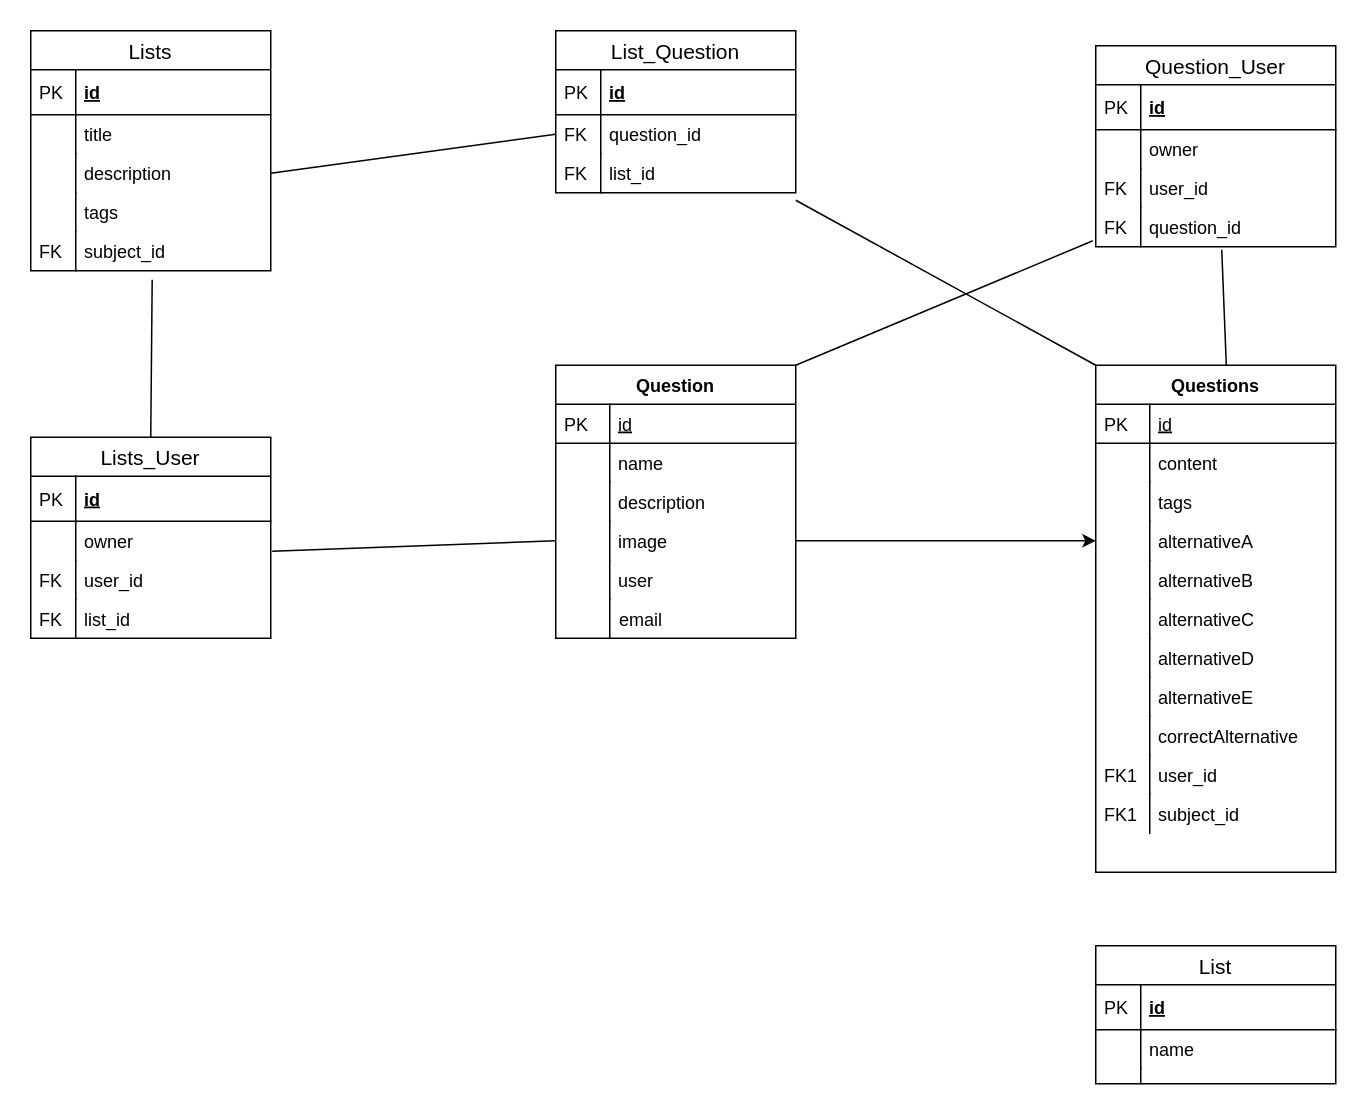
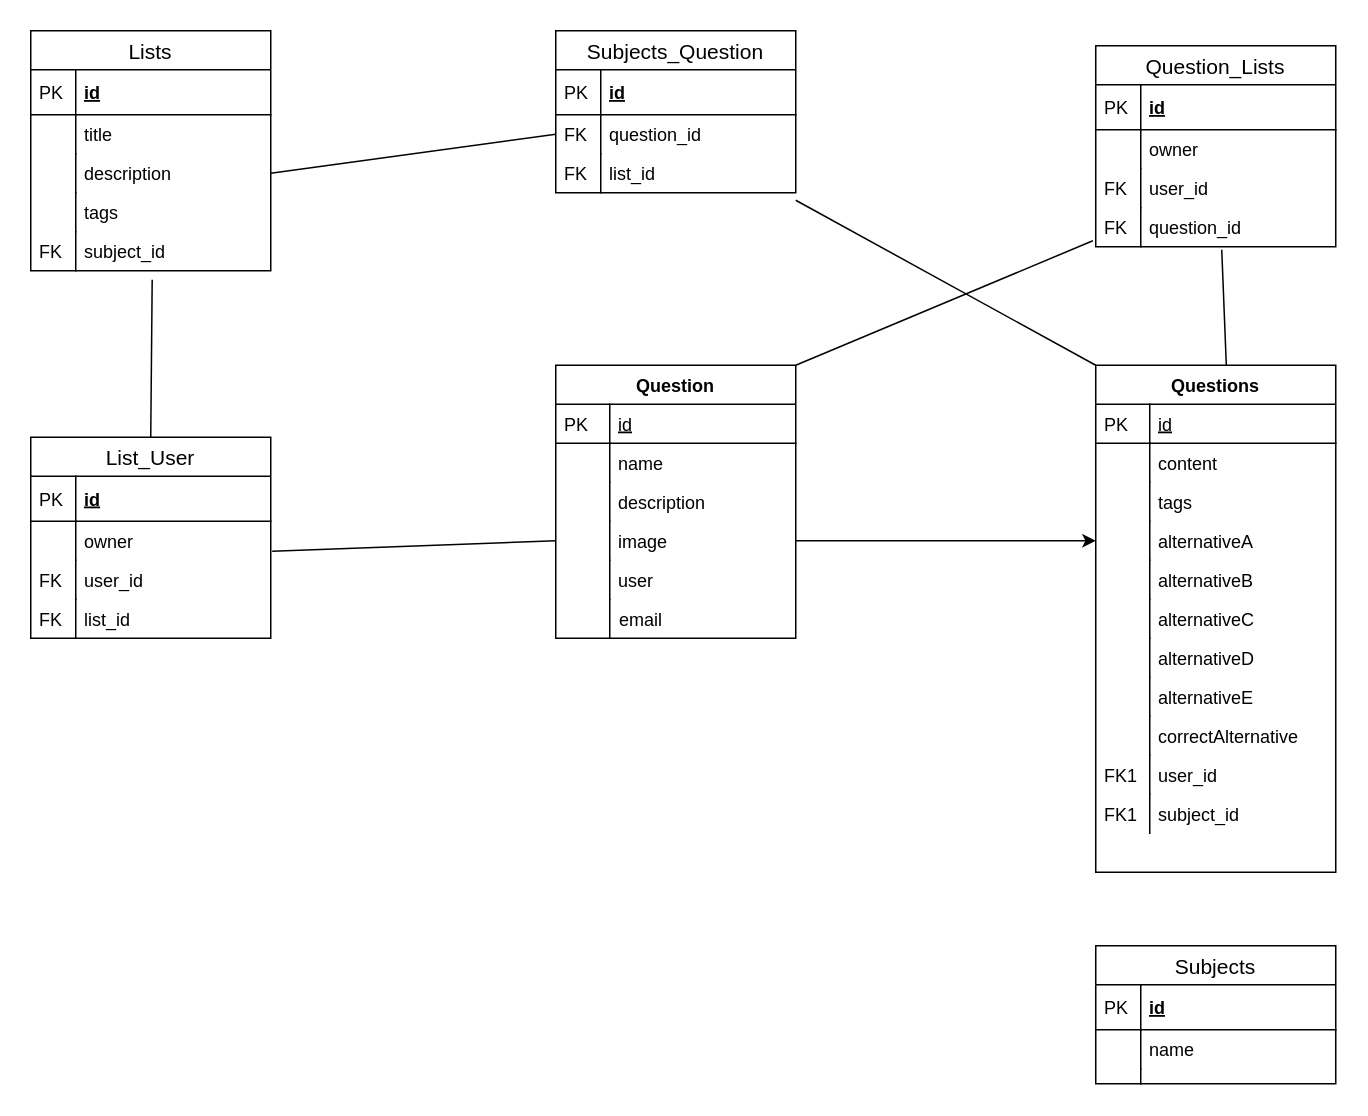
(675, 52) -> (675, 52)
(1215, 67) -> (1215, 67)
(150, 458) -> (150, 458)
(1215, 967) -> (1215, 967)
